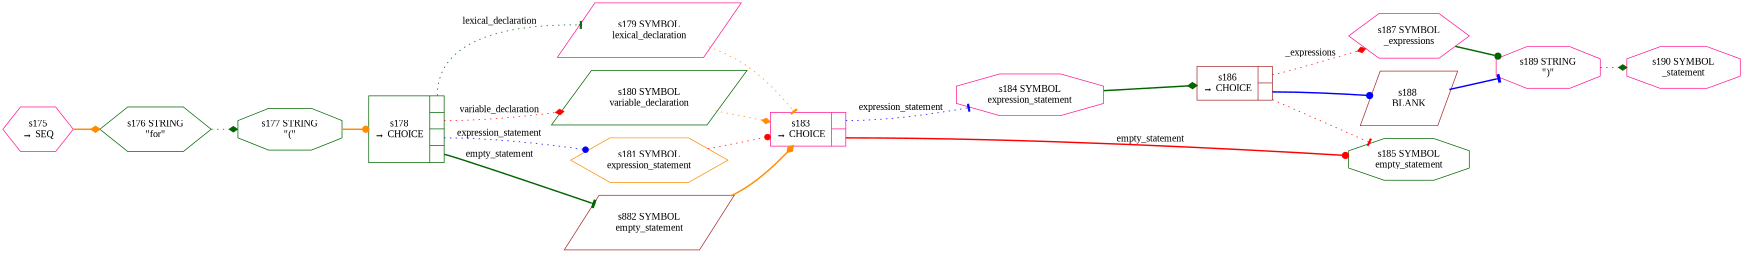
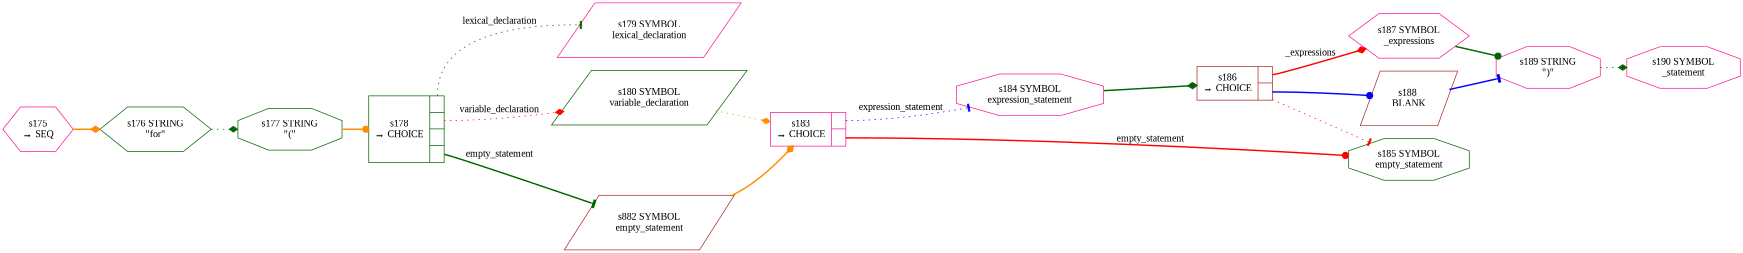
(1315, 64) -> (1315, 64)
(755, 72) -> none
(649, 160) -> none
